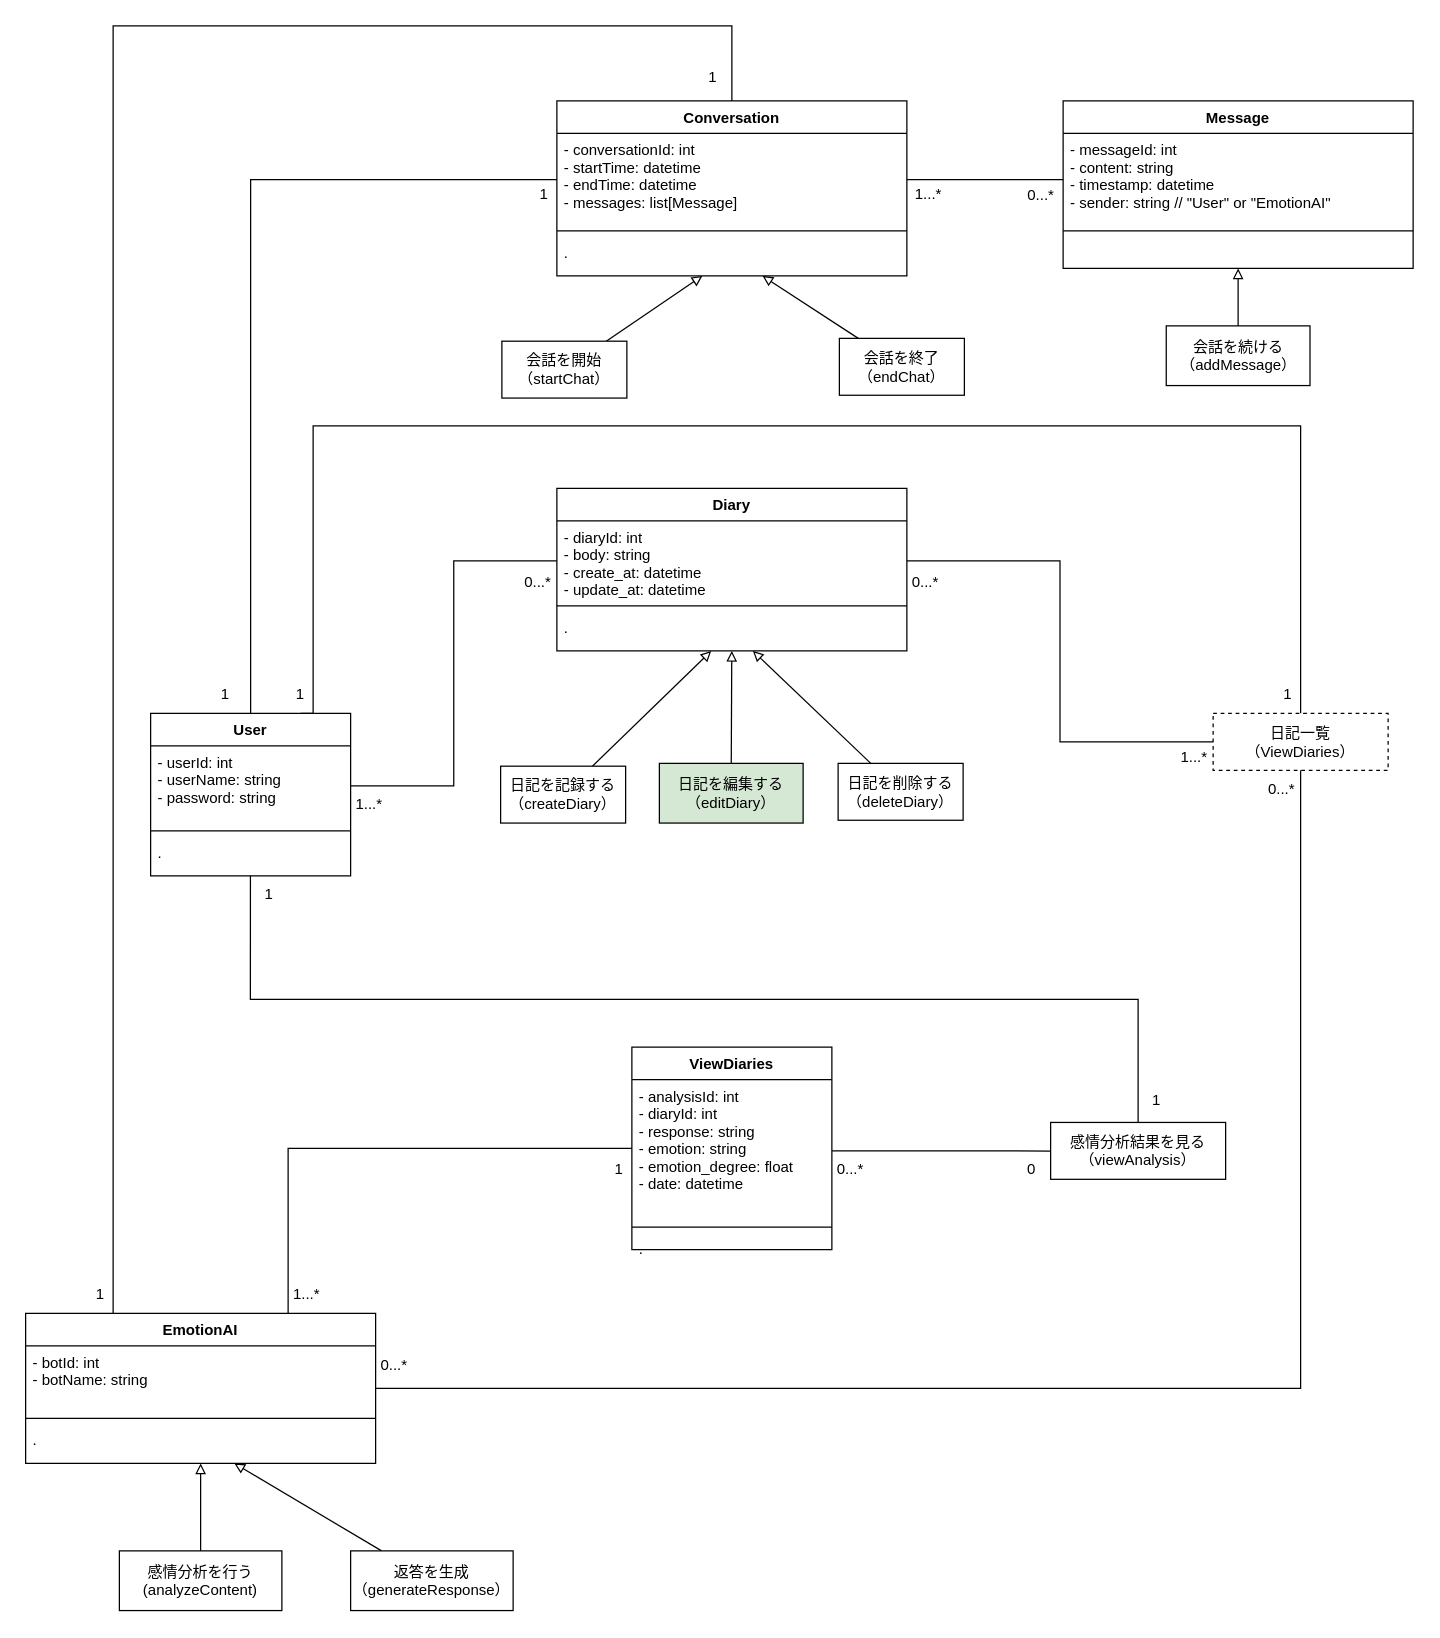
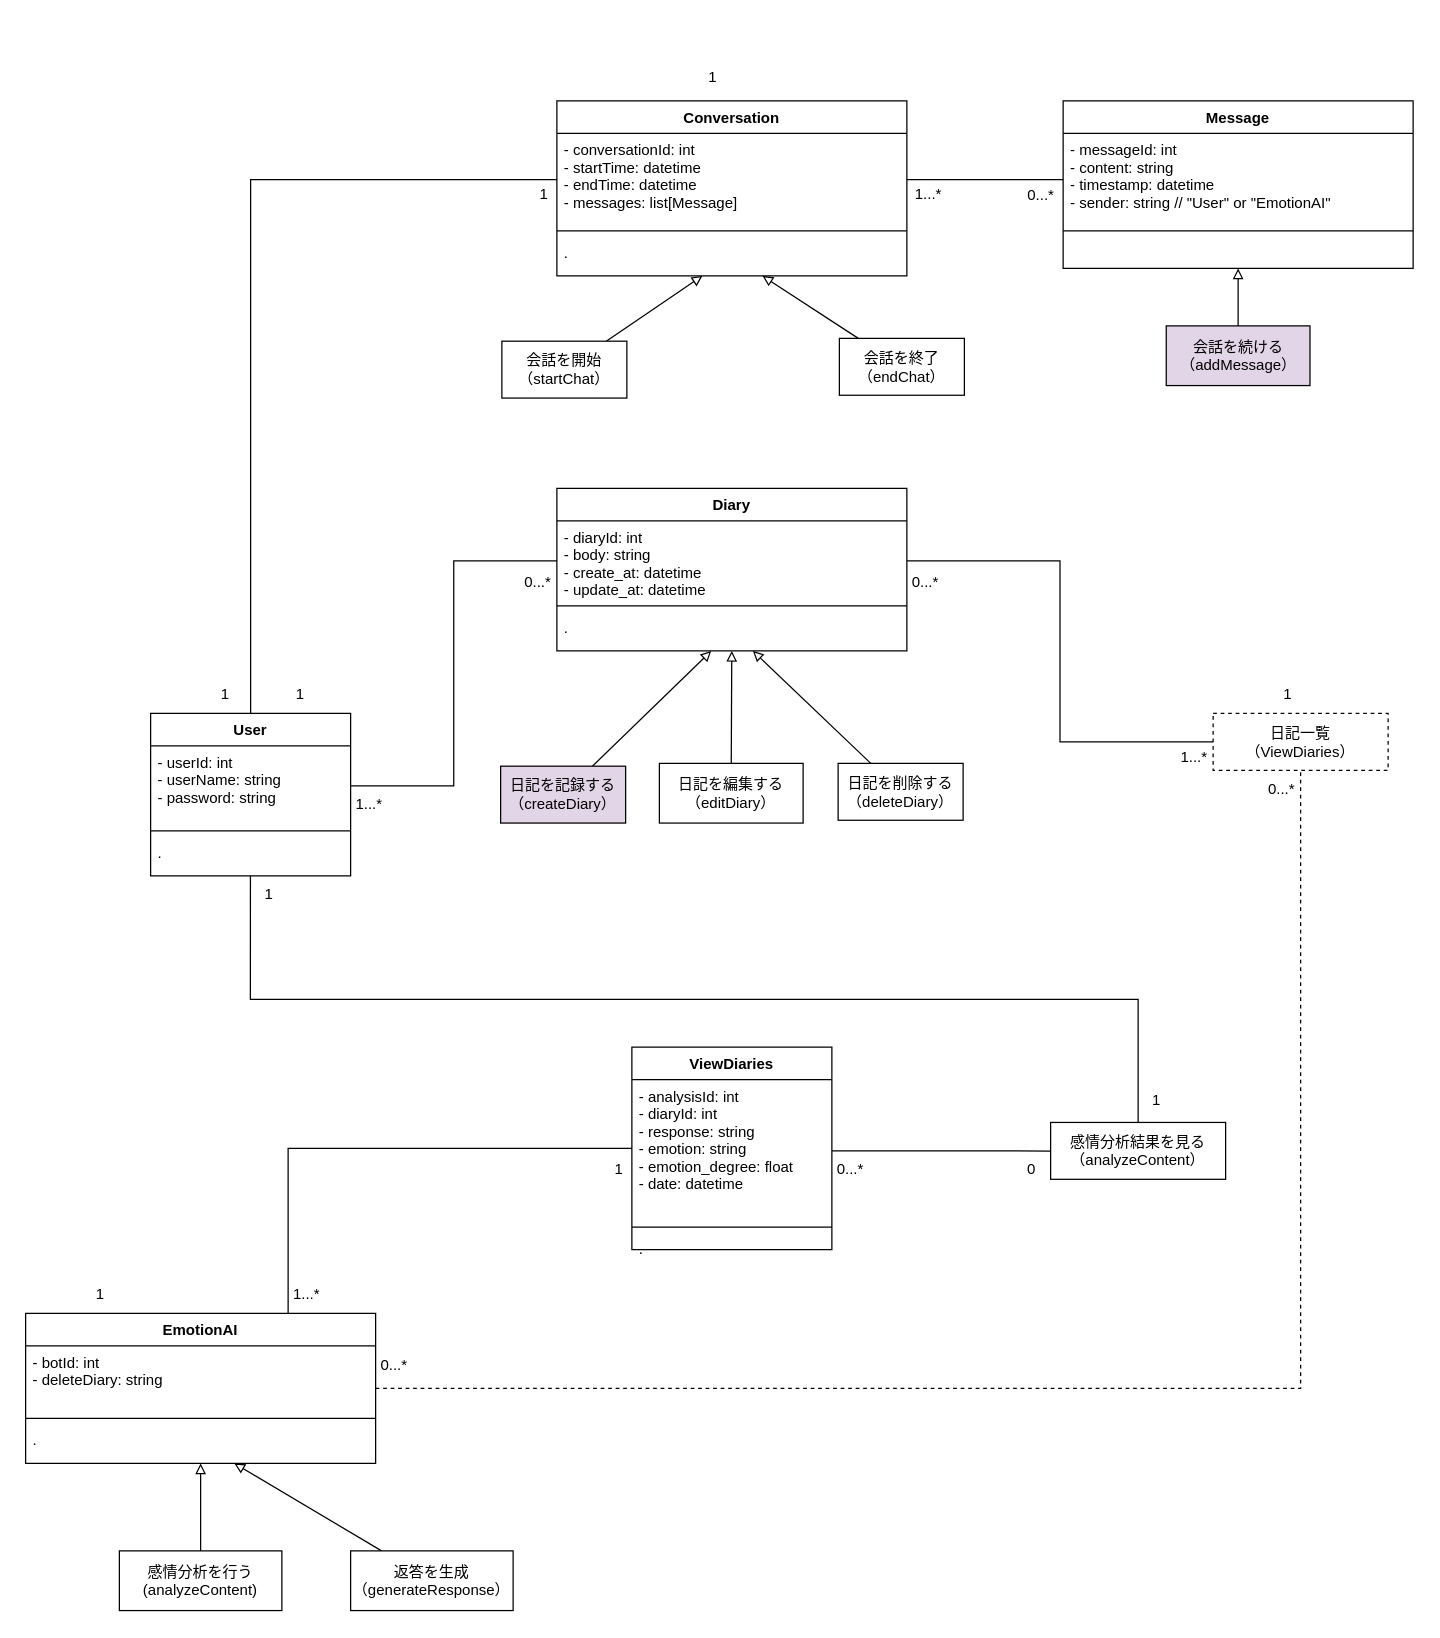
(113, 323) -> none
(1238, 355) -> (1238, 355)
(805, 426) -> none
(731, 793) -> (731, 793)
(563, 794) -> (563, 794)
(1138, 1151) -> (1138, 1151)
(75, 1363) -> (75, 1363)
(1148, 1388) -> (1148, 1388)
